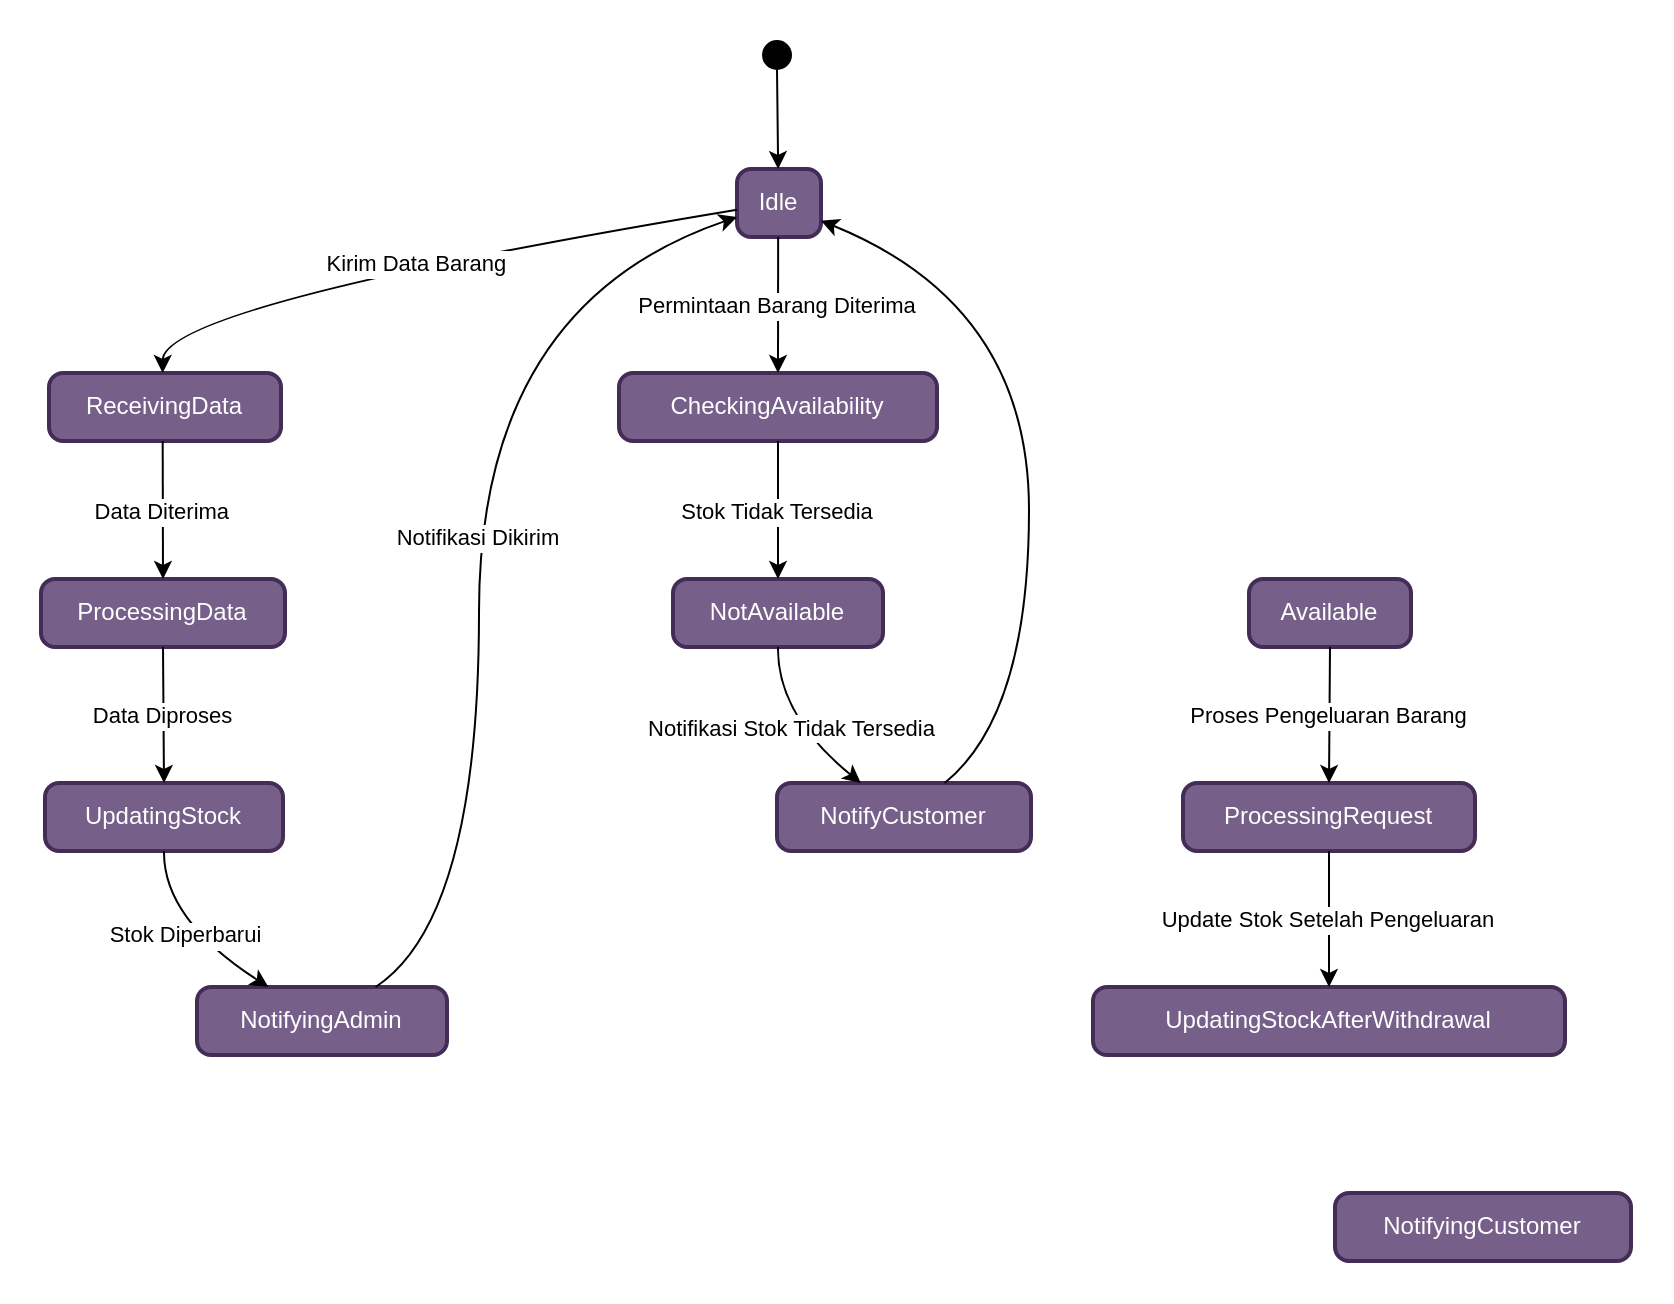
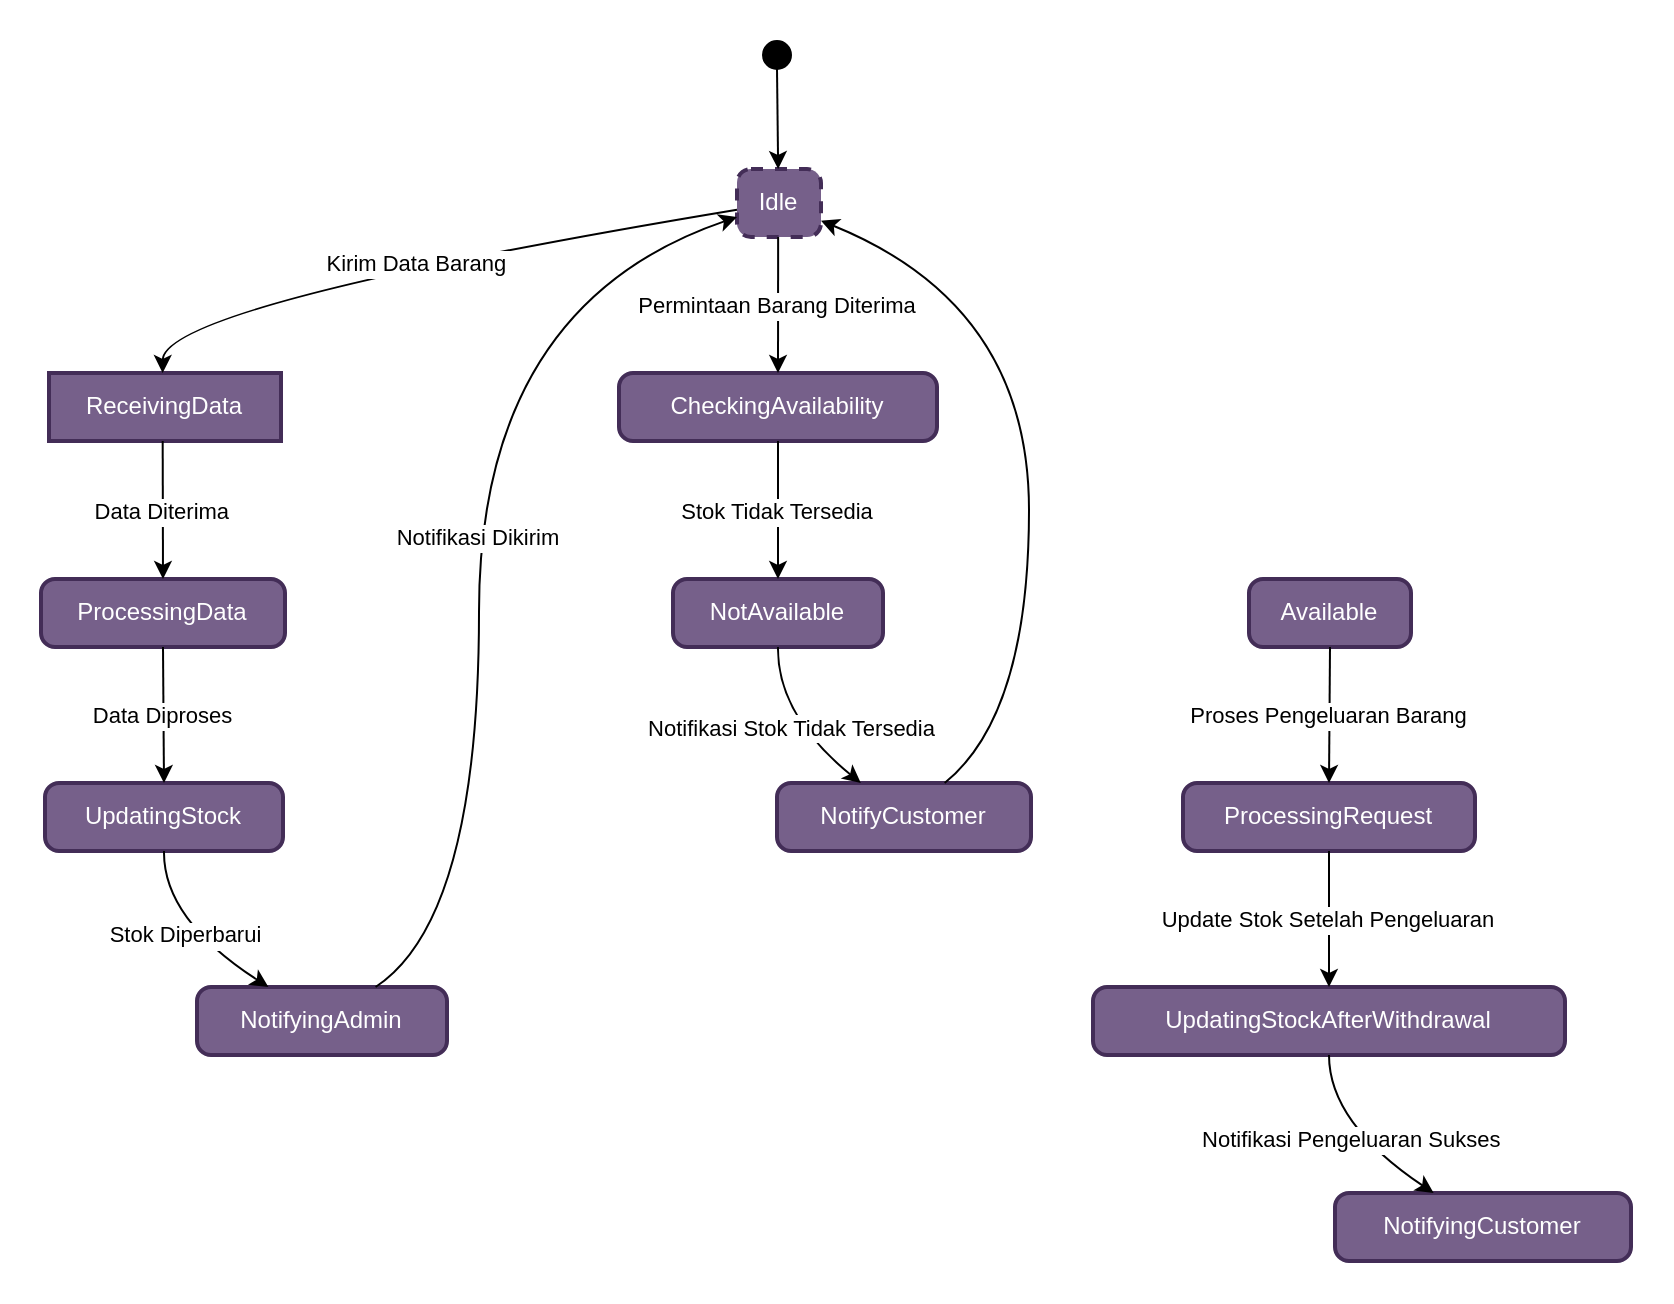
(779, 203) -> (779, 203)
(165, 407) -> (165, 407)
none -> (1360, 1132)
